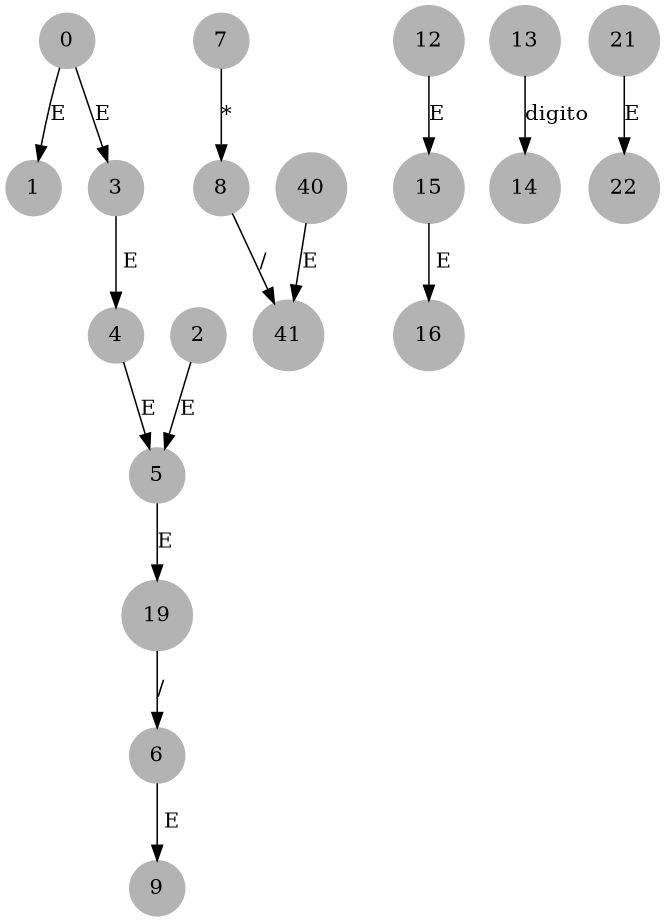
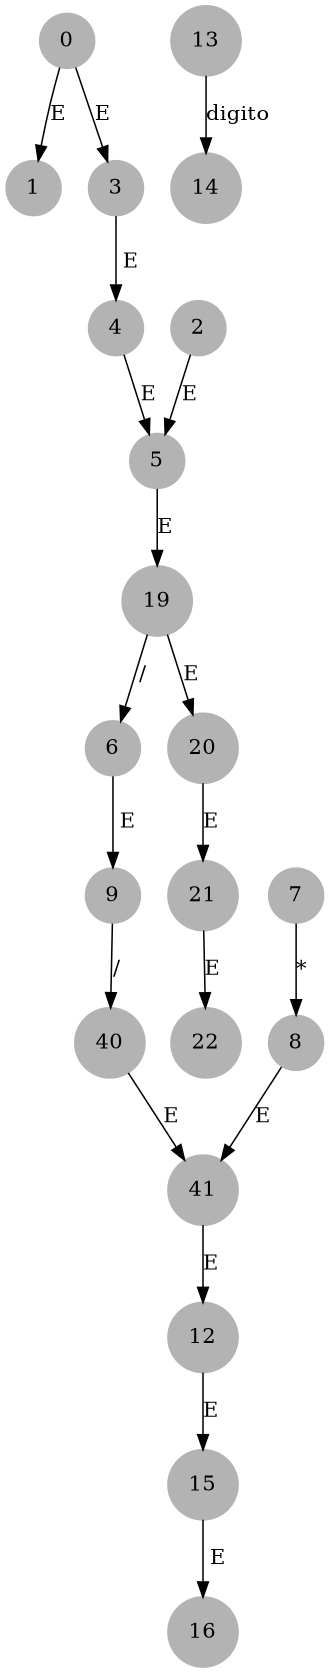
(263, 262) -> (263, 1117)
none -> (203, 748)
none -> (112, 958)
none -> (203, 1256)
